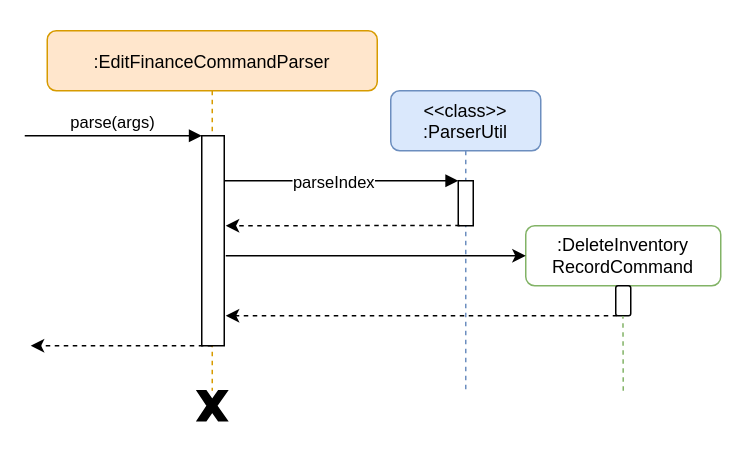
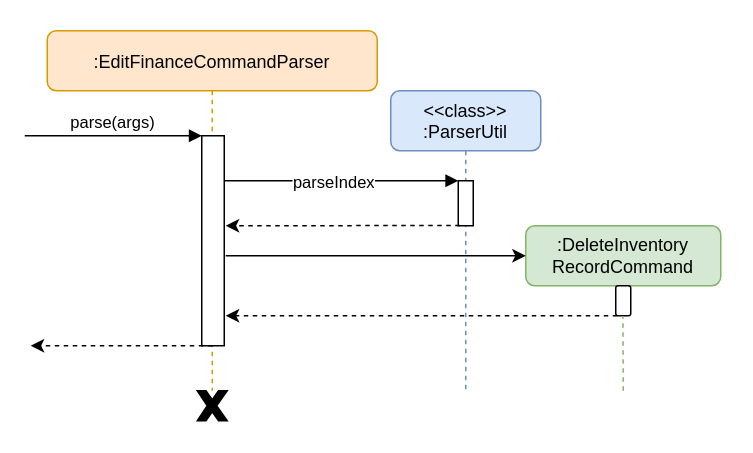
(623, 256) -> (623, 256)
